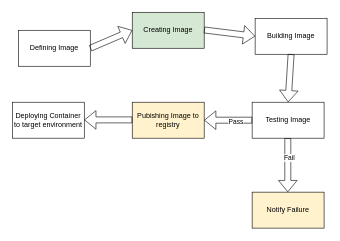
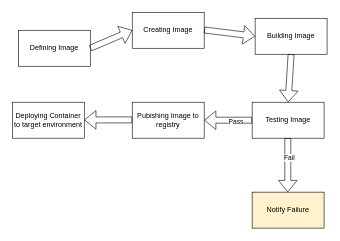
(168, 30) -> (168, 30)
(168, 120) -> (168, 120)
